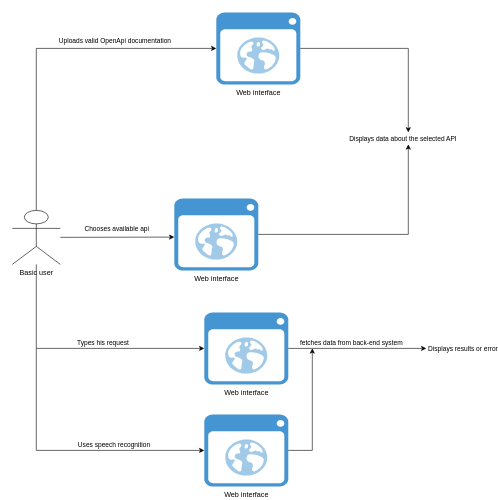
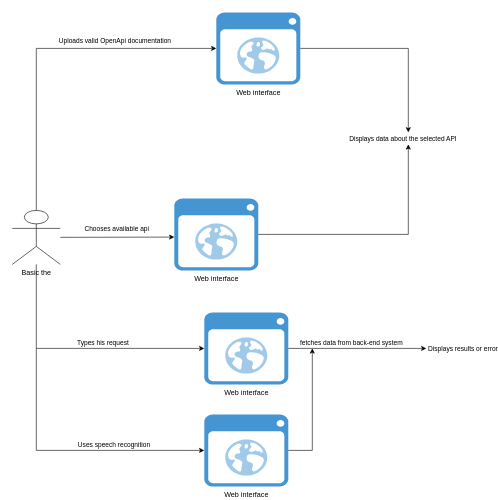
(37, 273) -> (37, 273)
